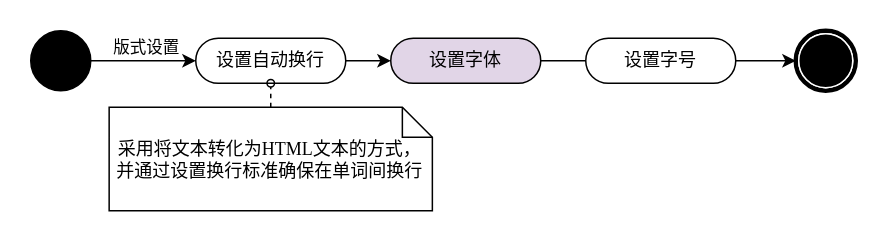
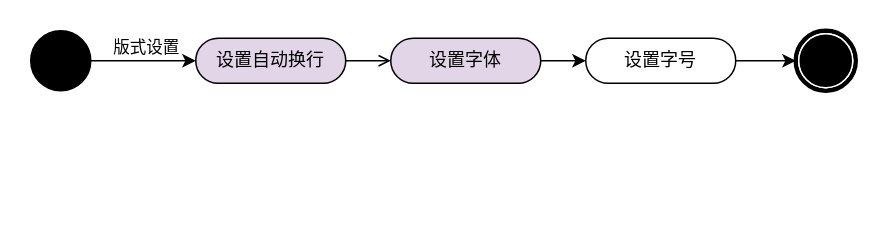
(271, 61) -> (271, 61)
(379, 61) -> (381, 61)
(578, 61) -> (574, 61)
(271, 97) -> none
(271, 159) -> none
